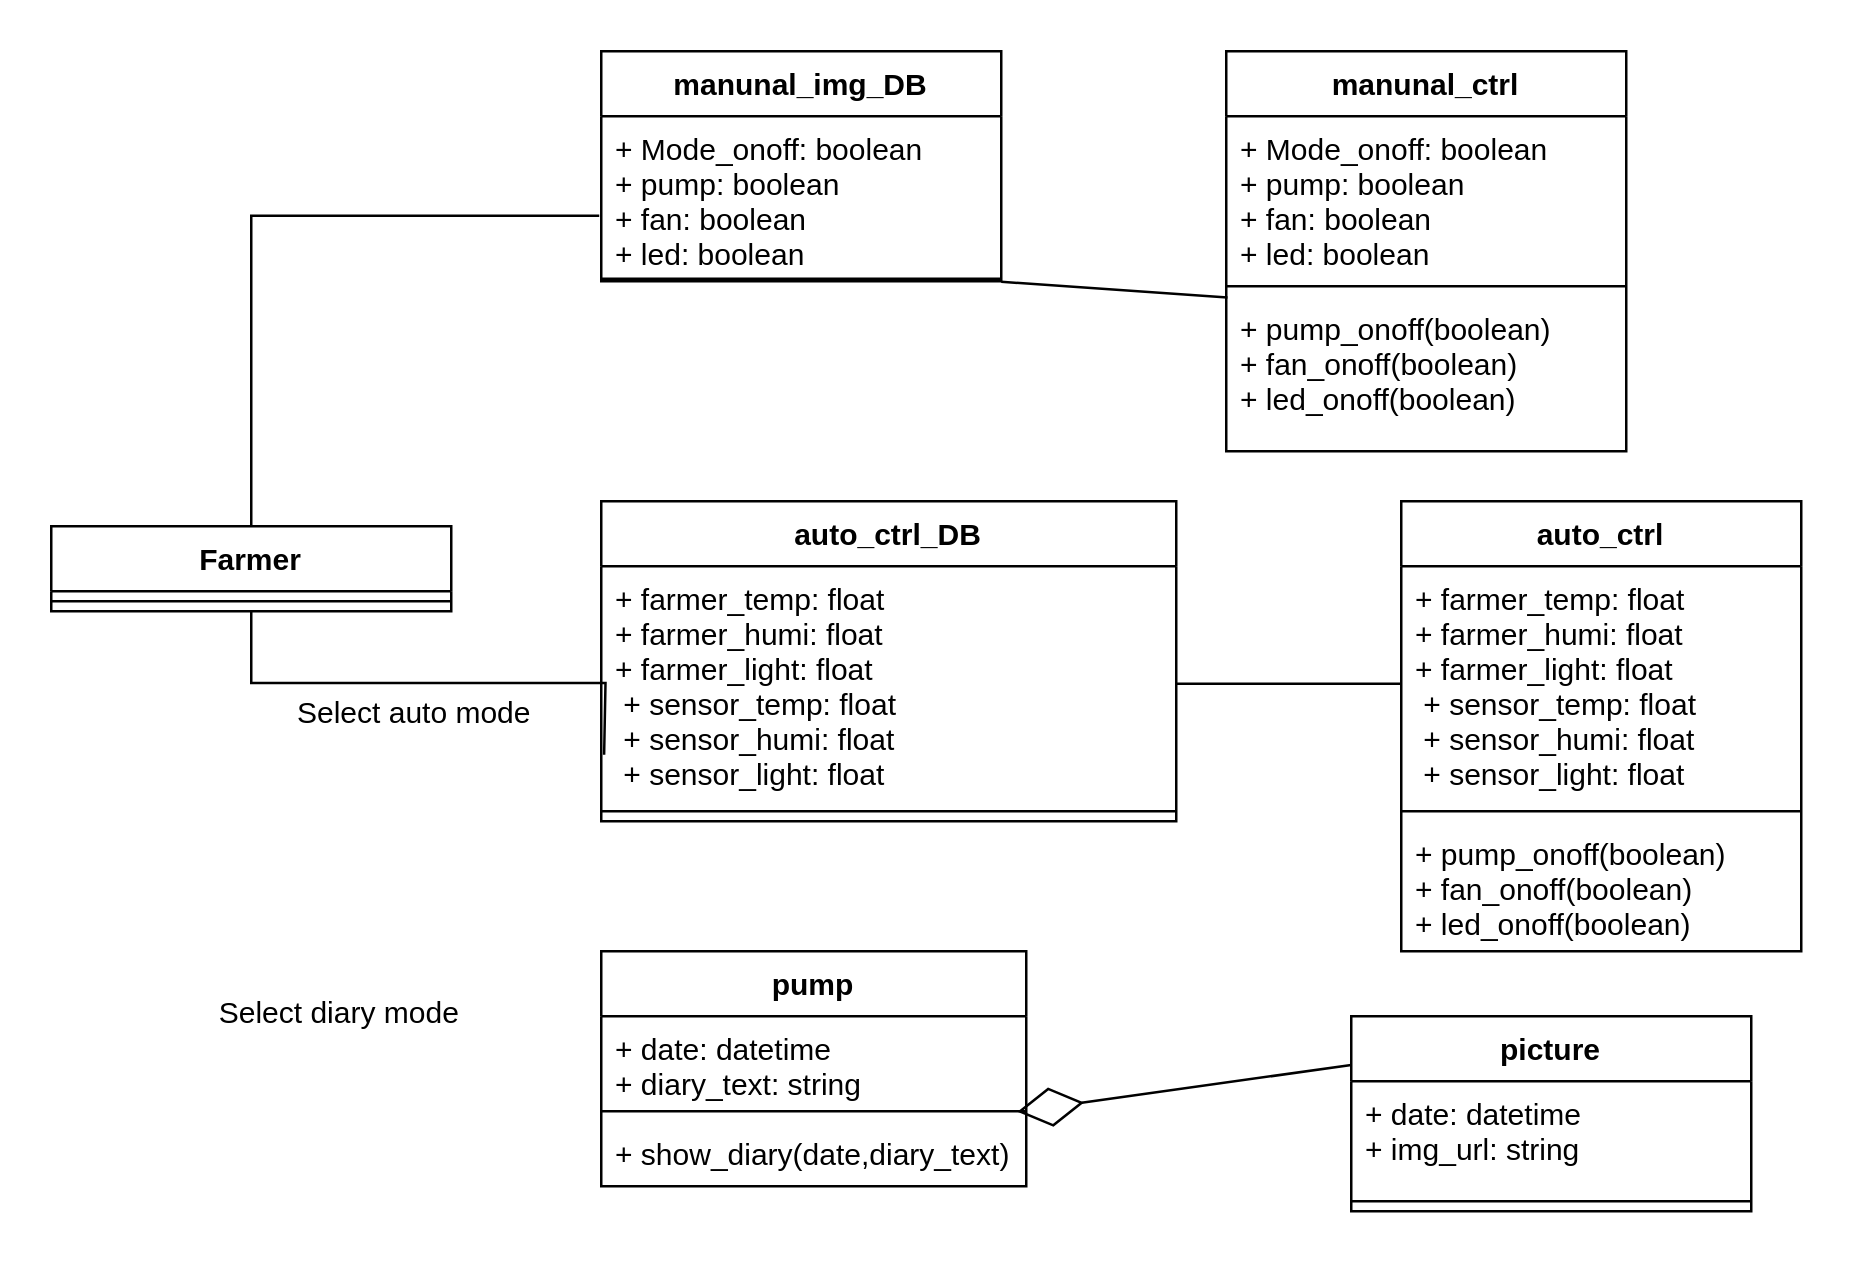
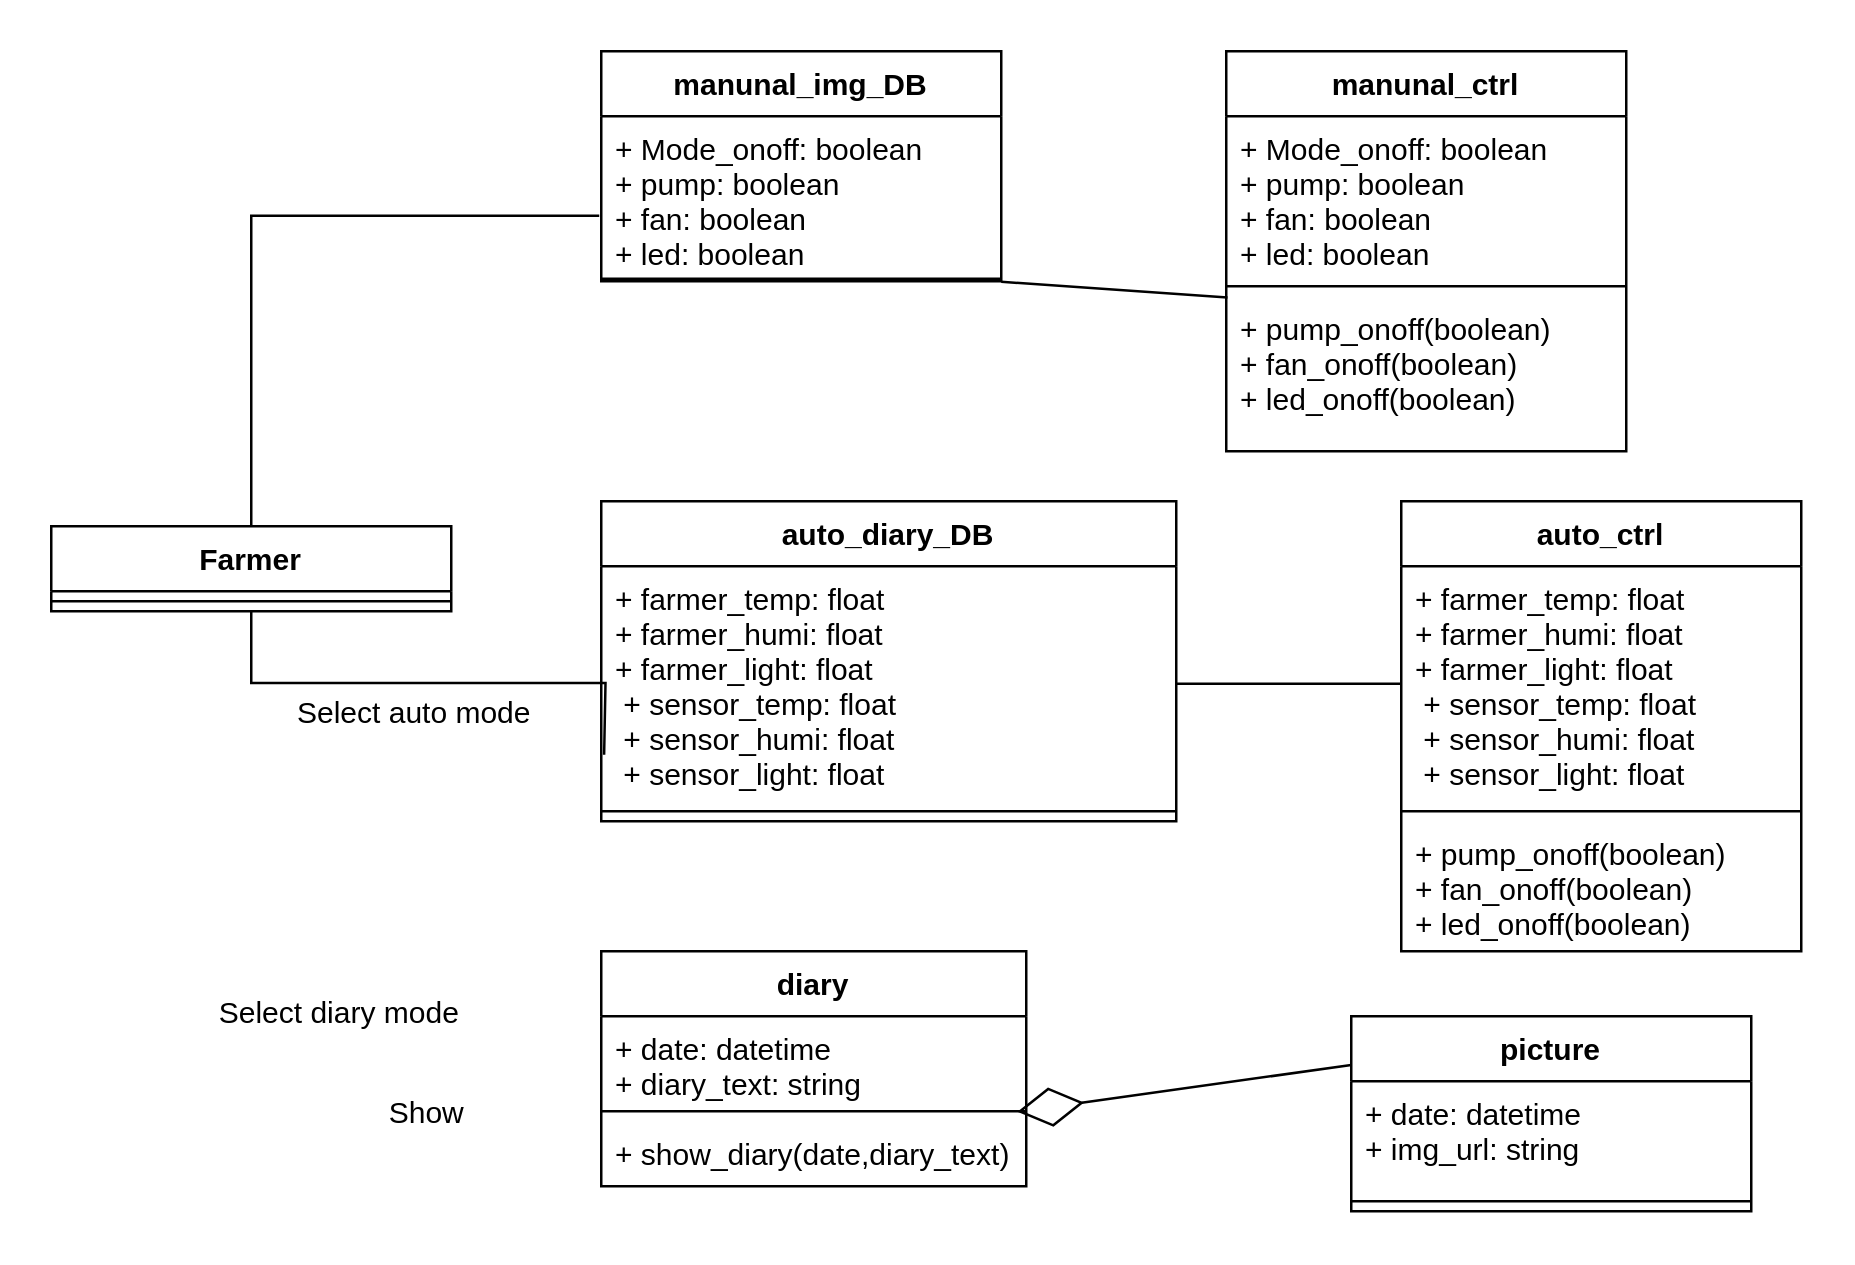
(888, 535) -> (888, 535)
(813, 985) -> (813, 985)
none -> (426, 1114)
